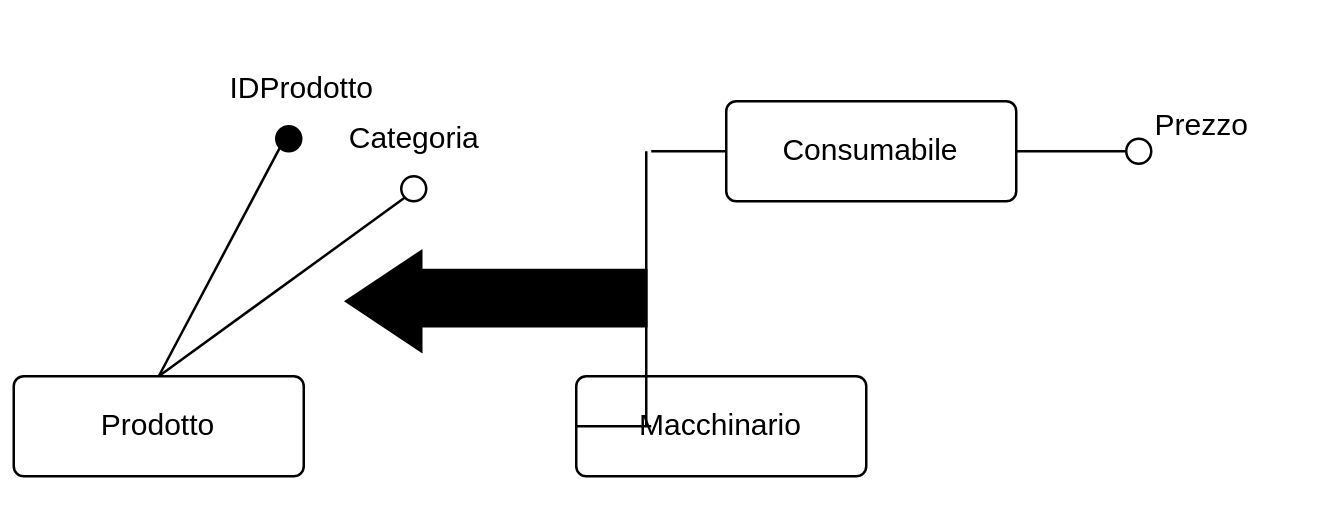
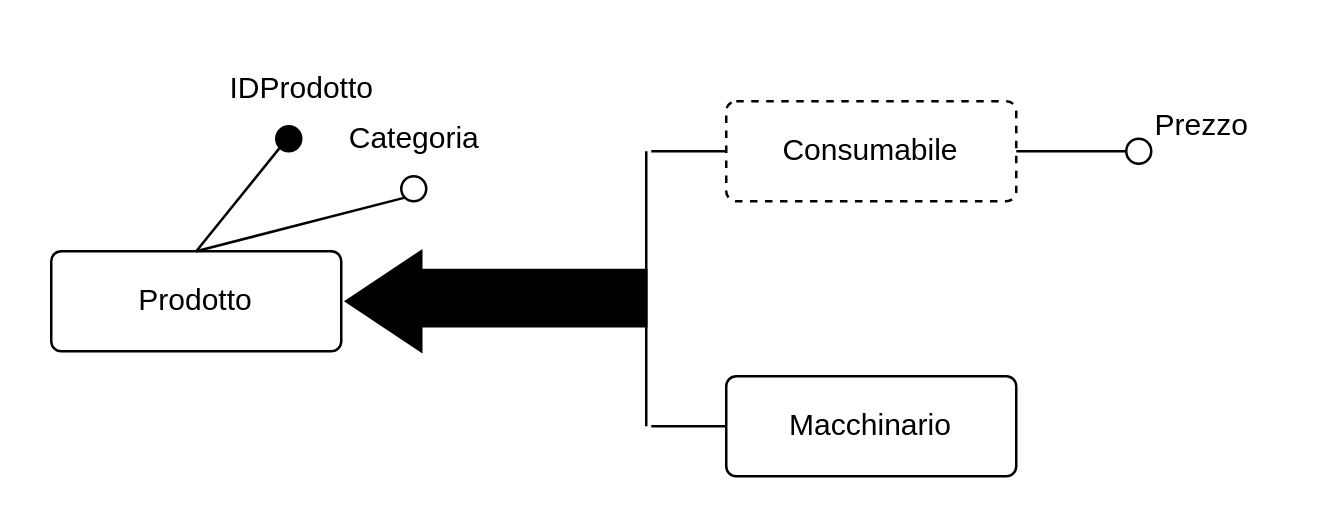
(871, 151) -> (871, 151)
(159, 426) -> (196, 301)
(721, 426) -> (871, 426)
